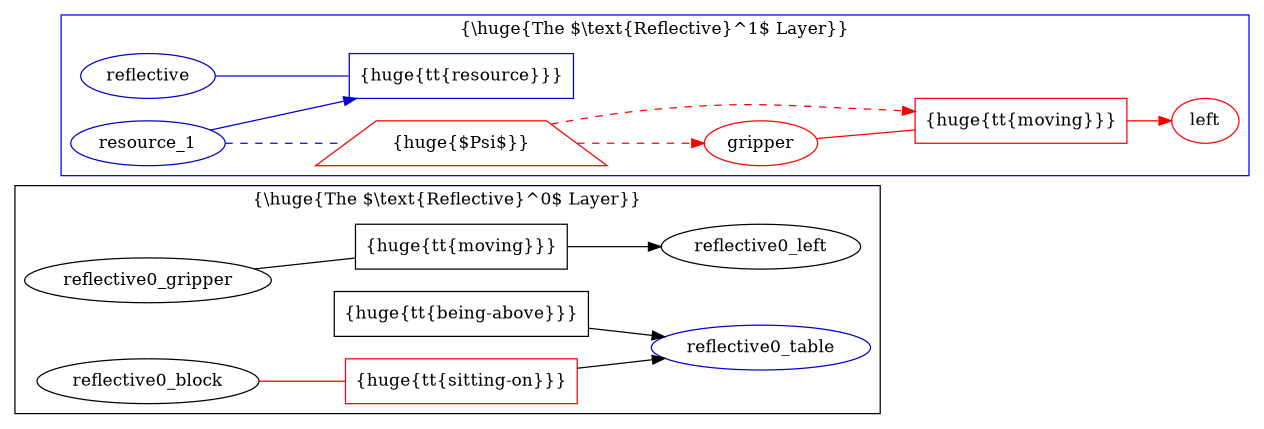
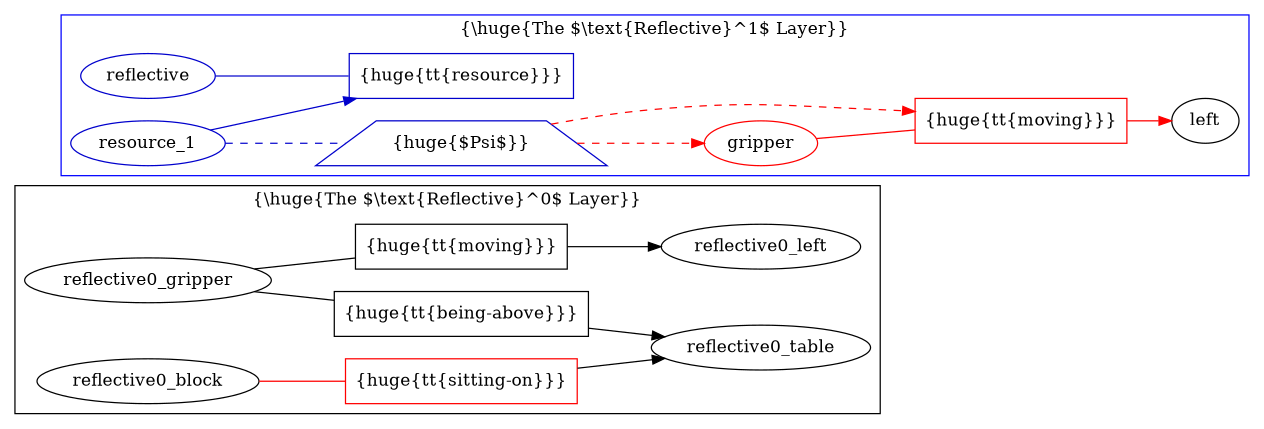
(1205, 121) -> (1205, 121)
(461, 143) -> (461, 143)
none -> (294, 296)
(761, 348) -> (761, 348)
